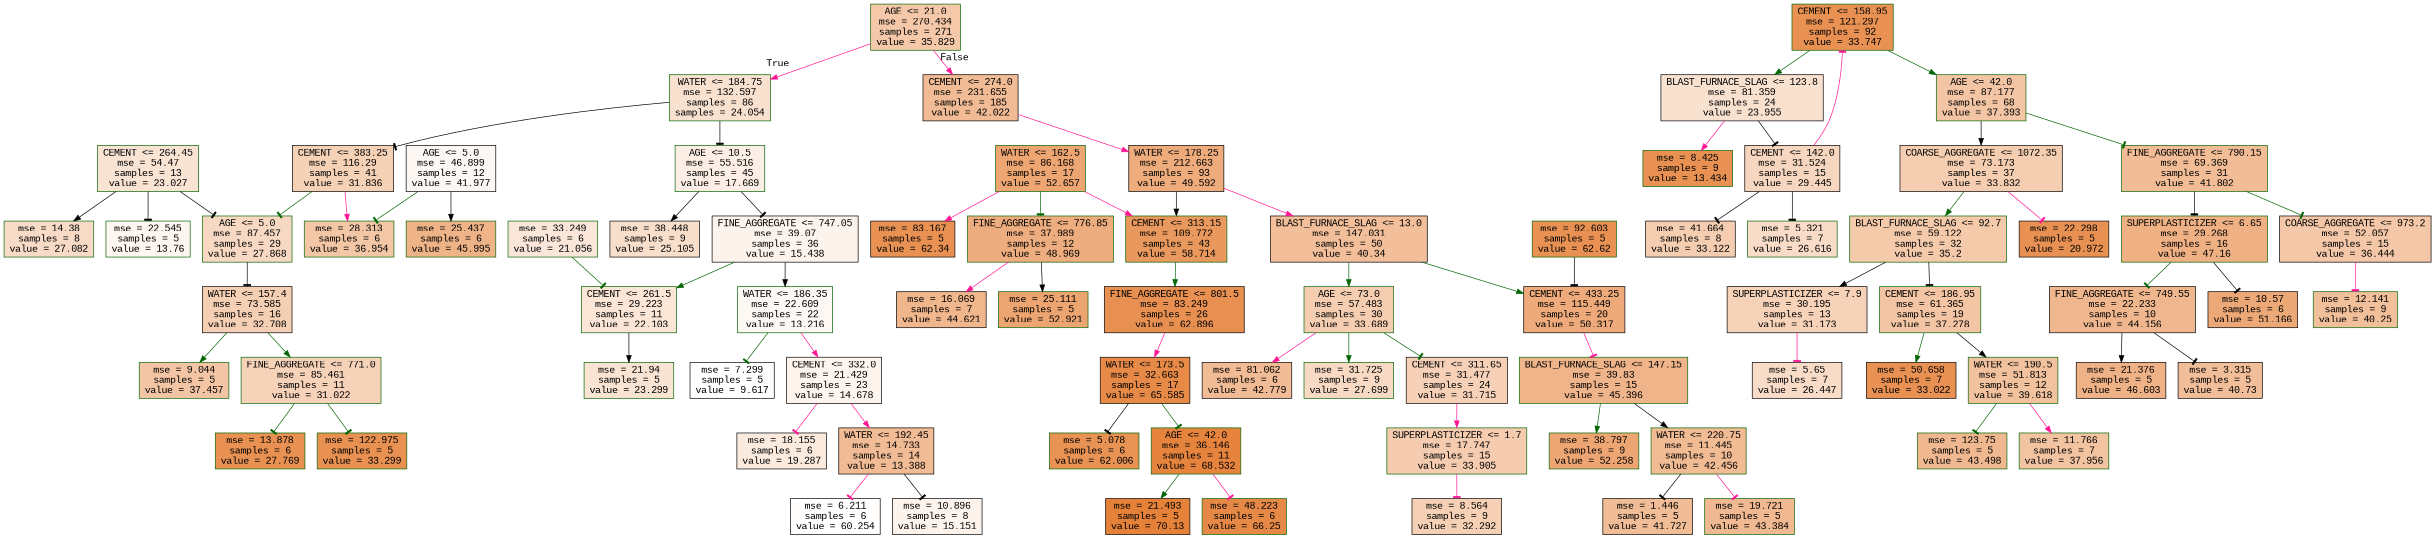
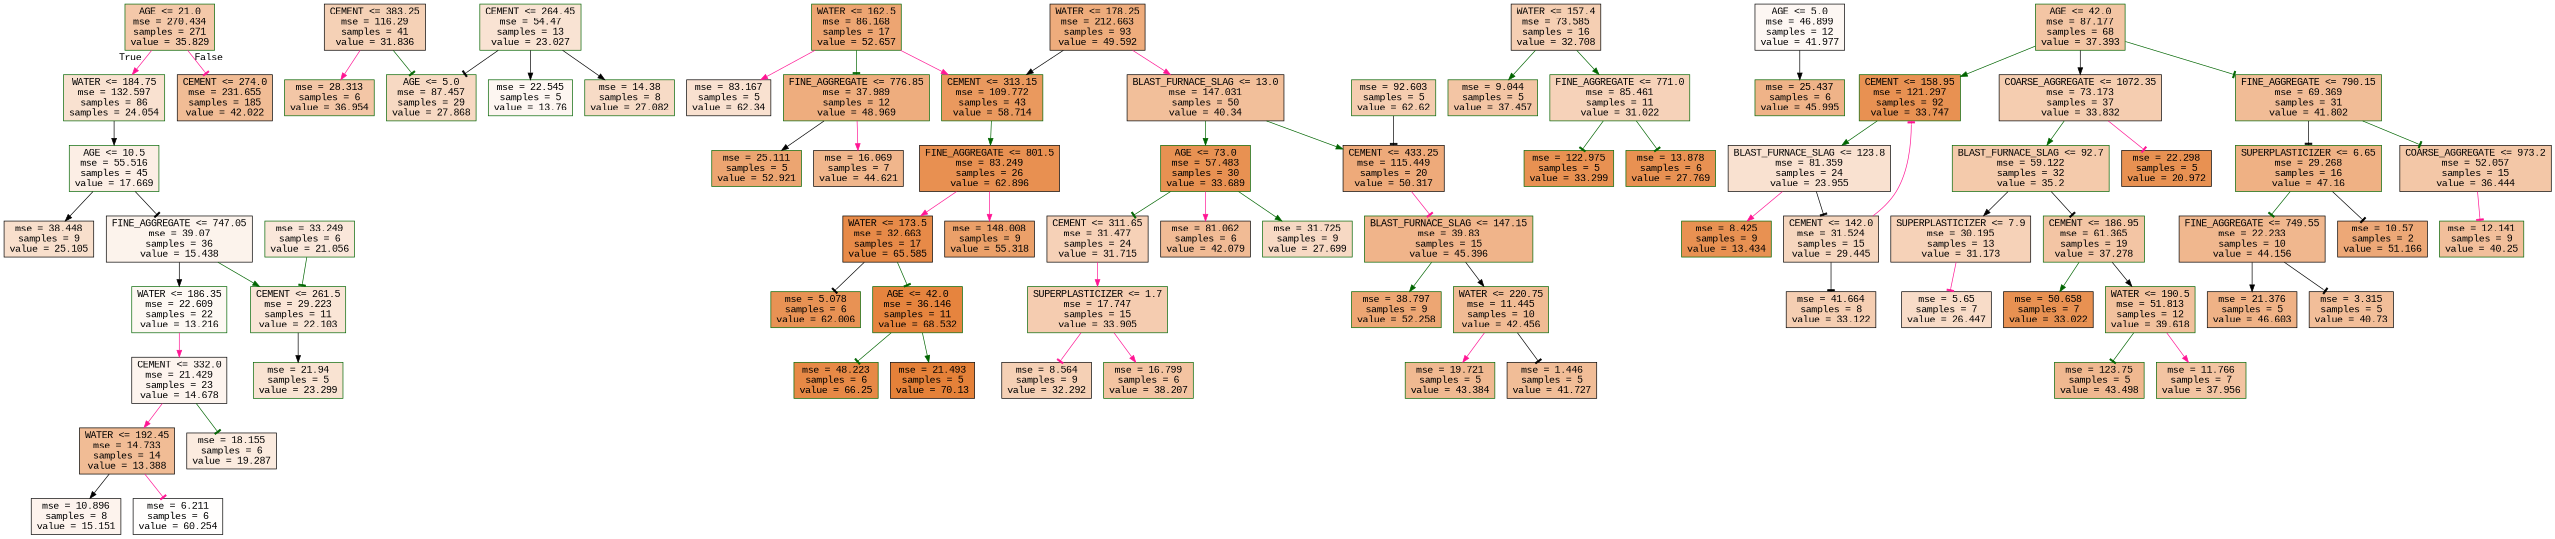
(941, 60) -> (196, 61)
(1909, 61) -> (2001, 60)
(532, 119) -> none
(720, 131) -> (114, 130)
(1070, 132) -> none
(148, 205) -> (530, 62)
(398, 205) -> none
(913, 239) -> (729, 98)
none -> (990, 239)
(1574, 239) -> (1394, 98)
(1792, 239) -> none
(247, 273) -> none
(1349, 310) -> (1206, 168)
(2253, 310) -> (2383, 239)
(732, 380) -> none
none -> (1148, 380)
(1247, 380) -> (1206, 239)
(807, 417) -> (206, 417)
(913, 485) -> (102, 483)
(1221, 485) -> (875, 346)
(1725, 485) -> (1476, 345)
